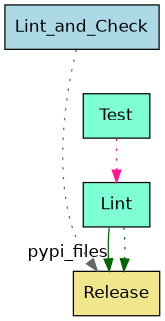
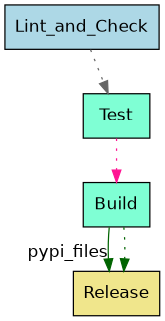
(63, 158) -> (97, 66)
(117, 205) -> (117, 205)
